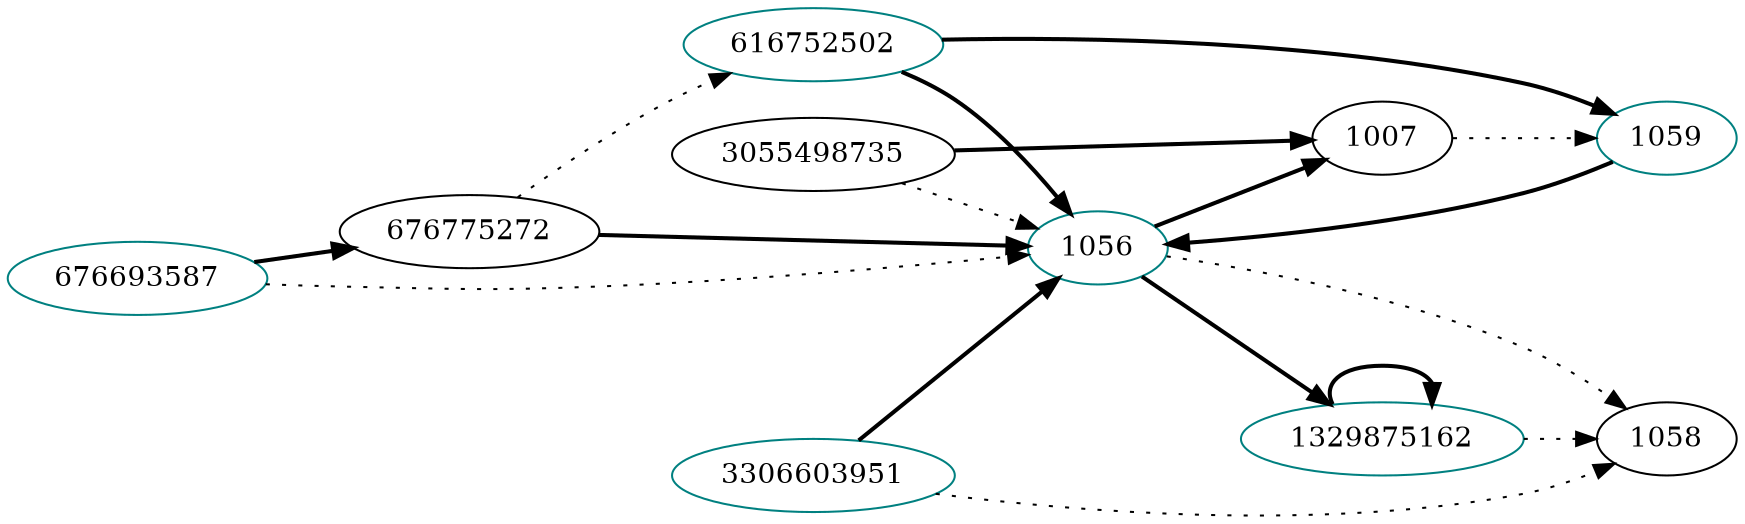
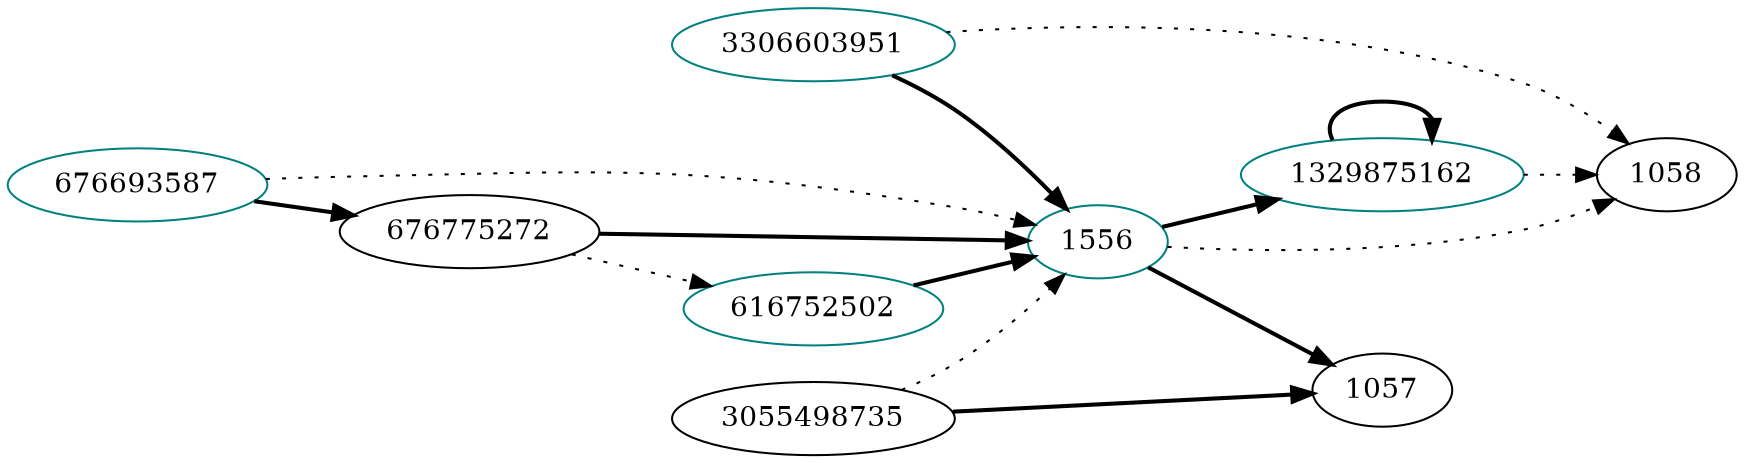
(1382, 138) -> (1382, 390)
(1667, 138) -> none
(1098, 248) -> (1098, 242)
